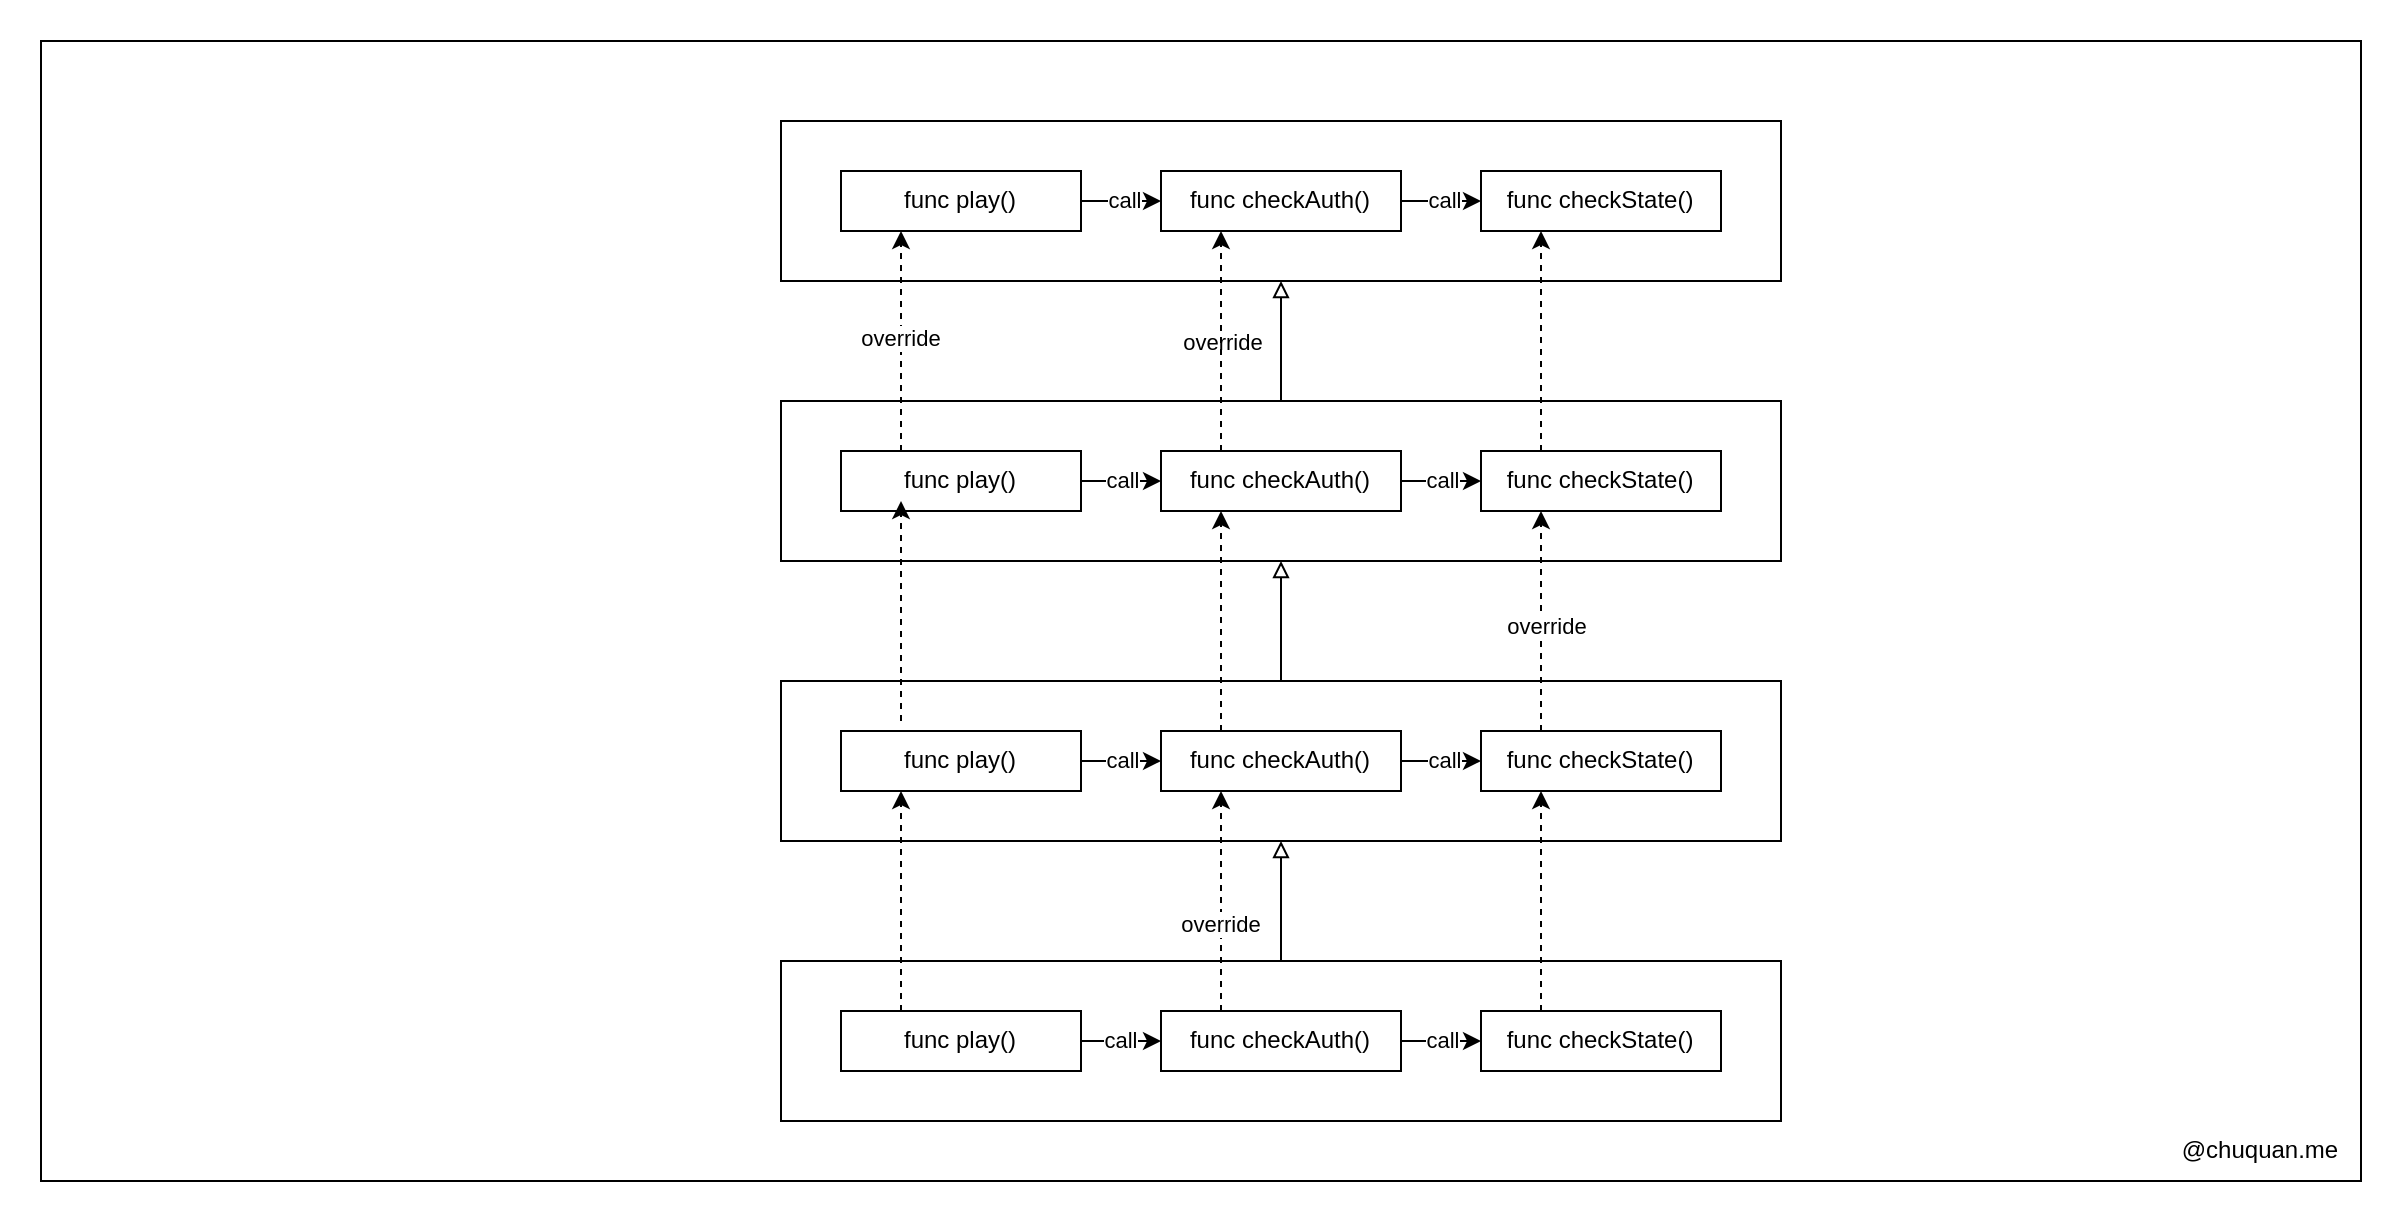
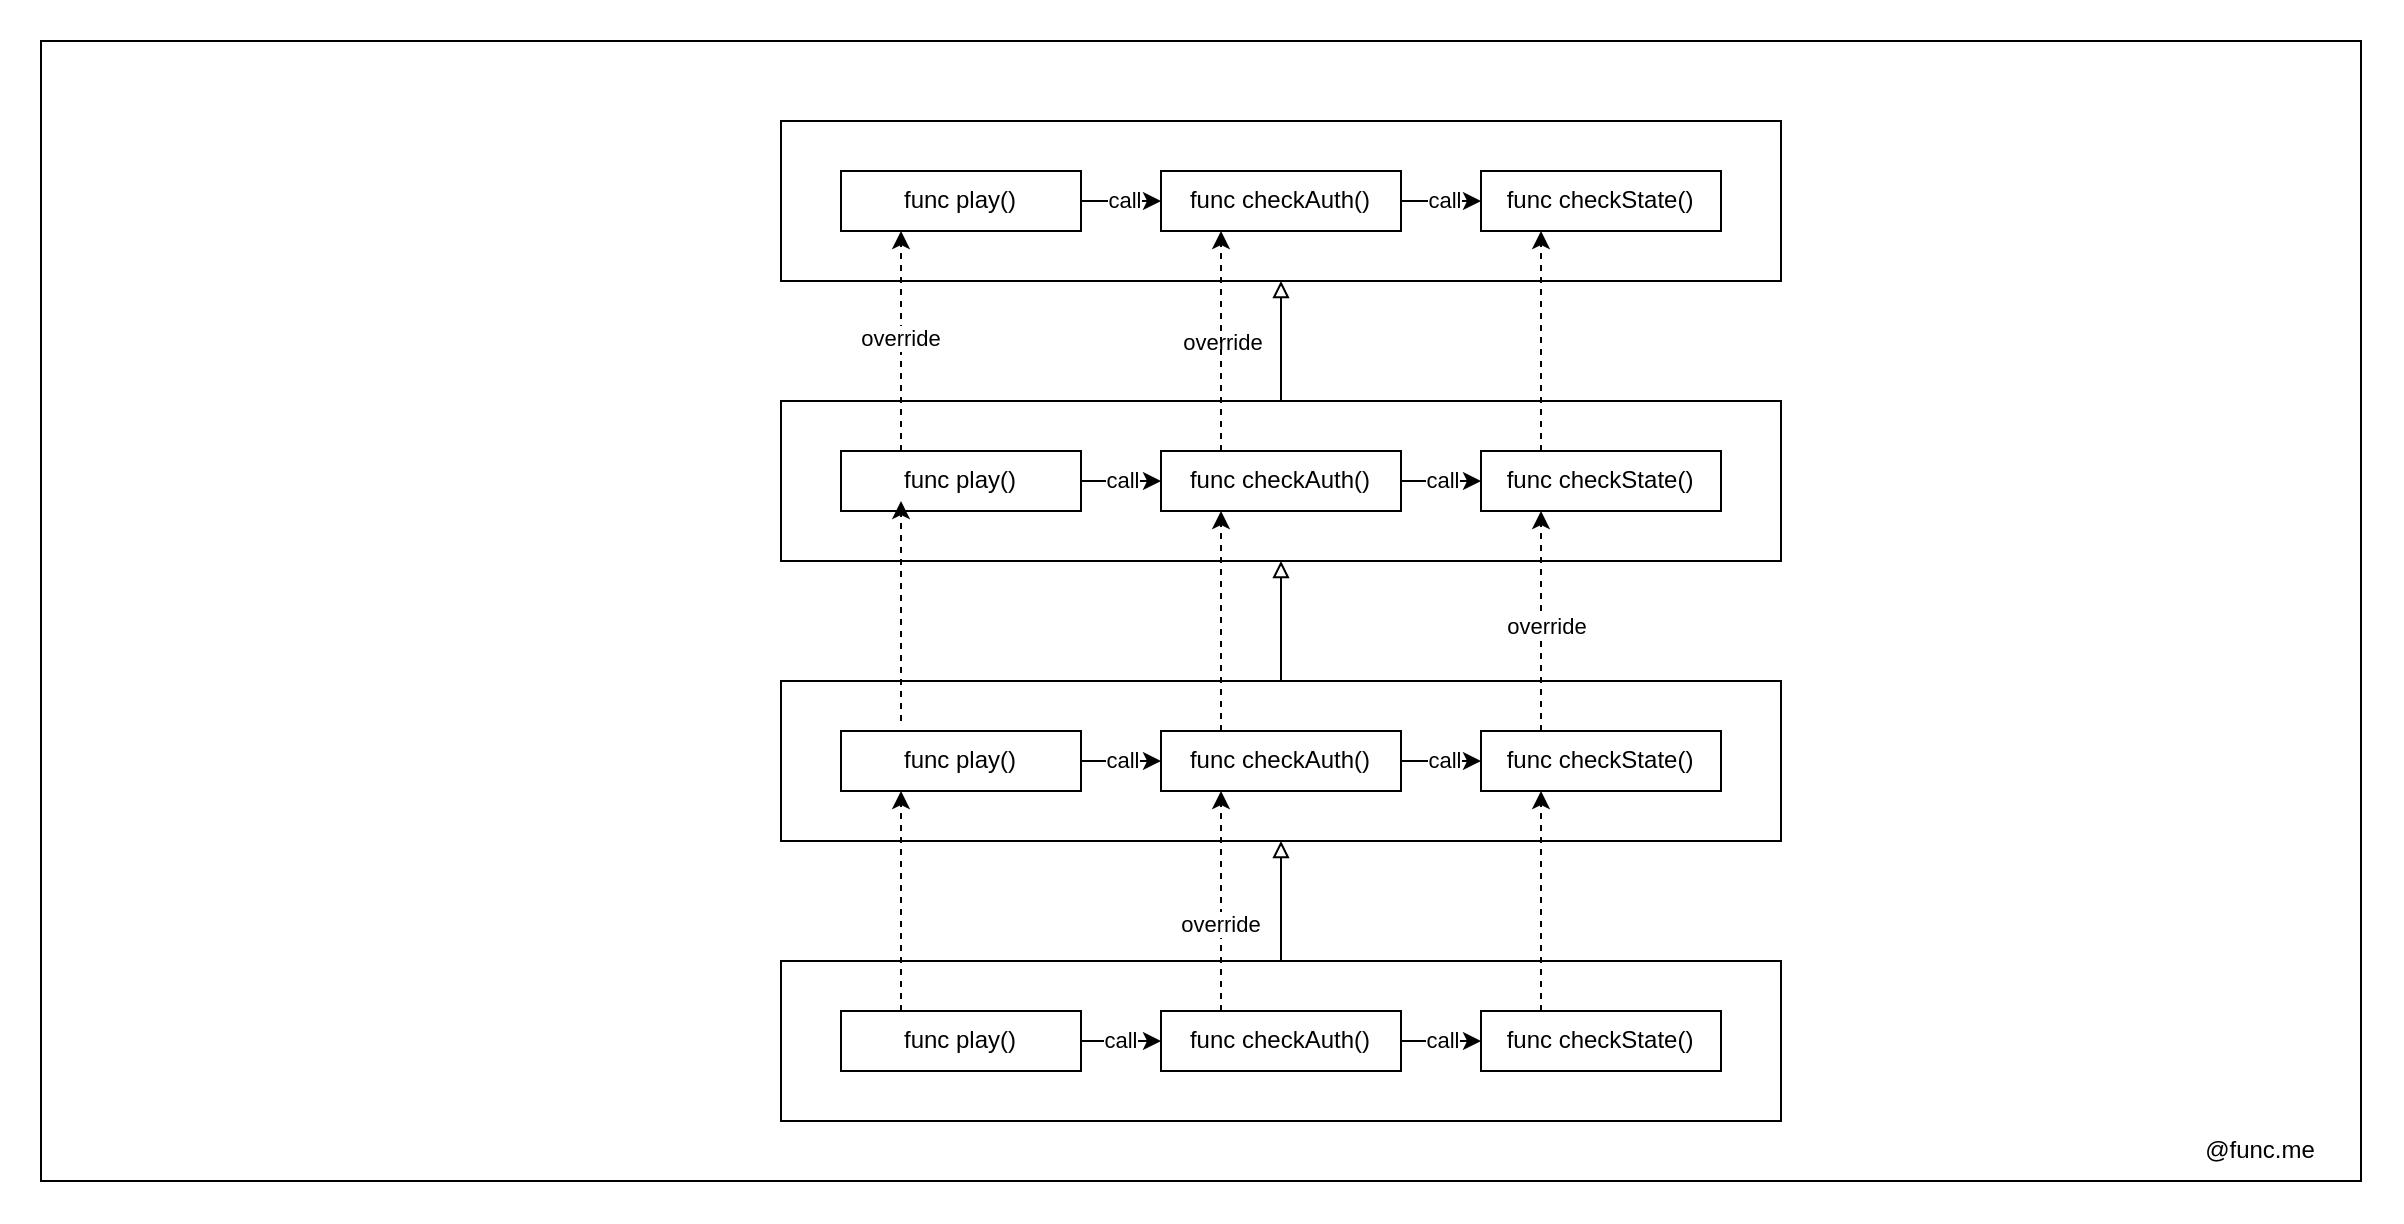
(2261, 1151) -> (2261, 1151)
